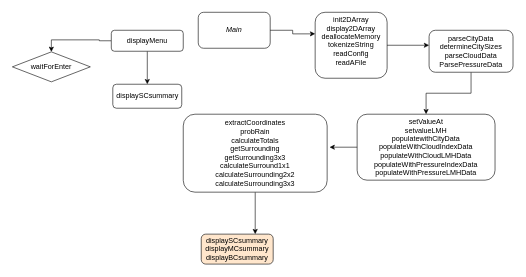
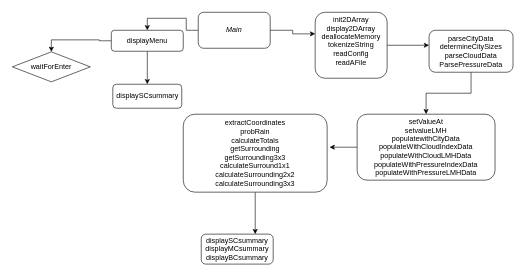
none -> (186, 27)
(237, 249) -> (237, 249)
